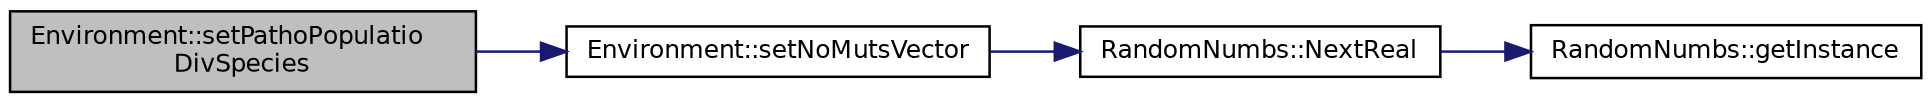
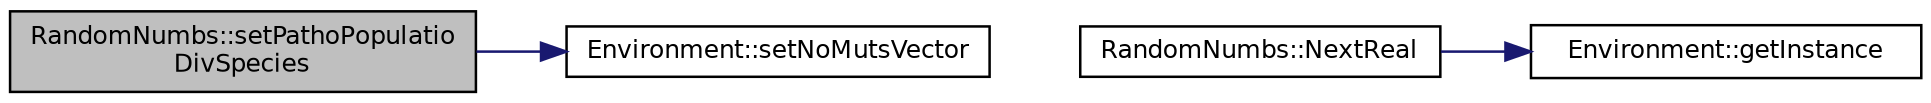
(243, 52) -> (243, 52)
(1022, 52) -> none
(1726, 52) -> (1726, 52)
